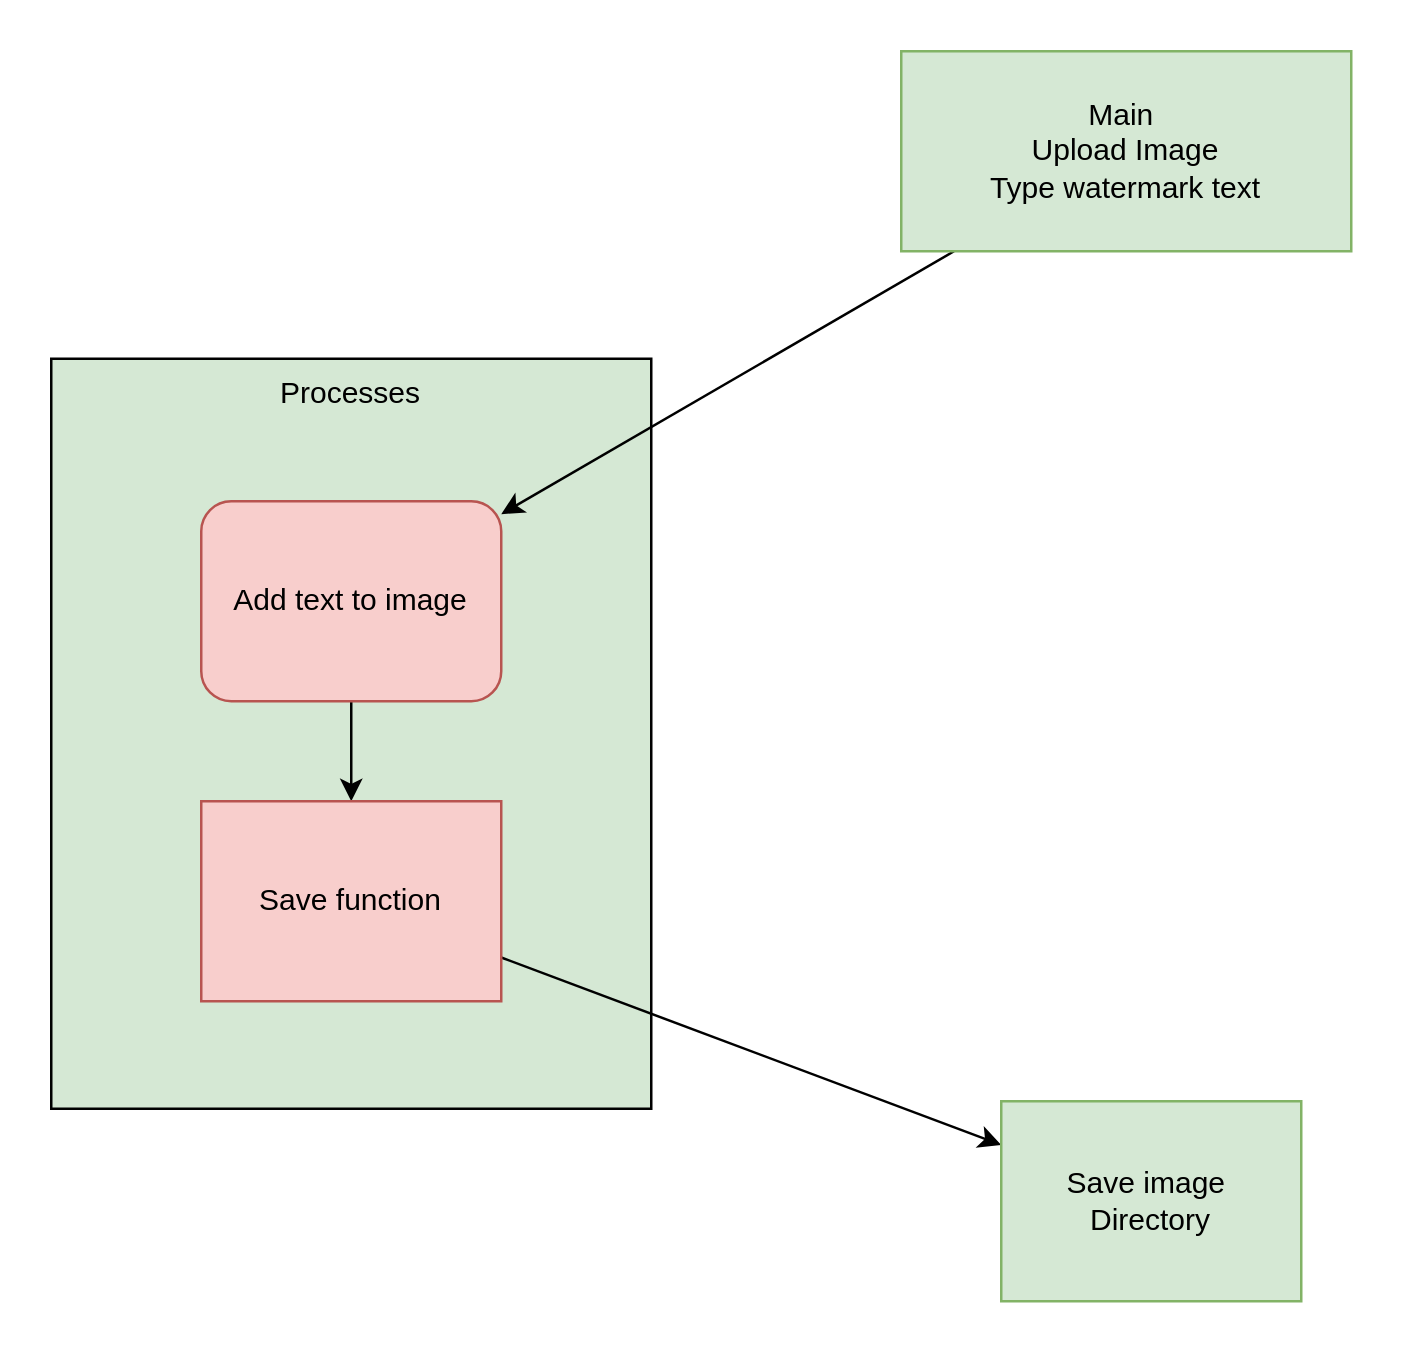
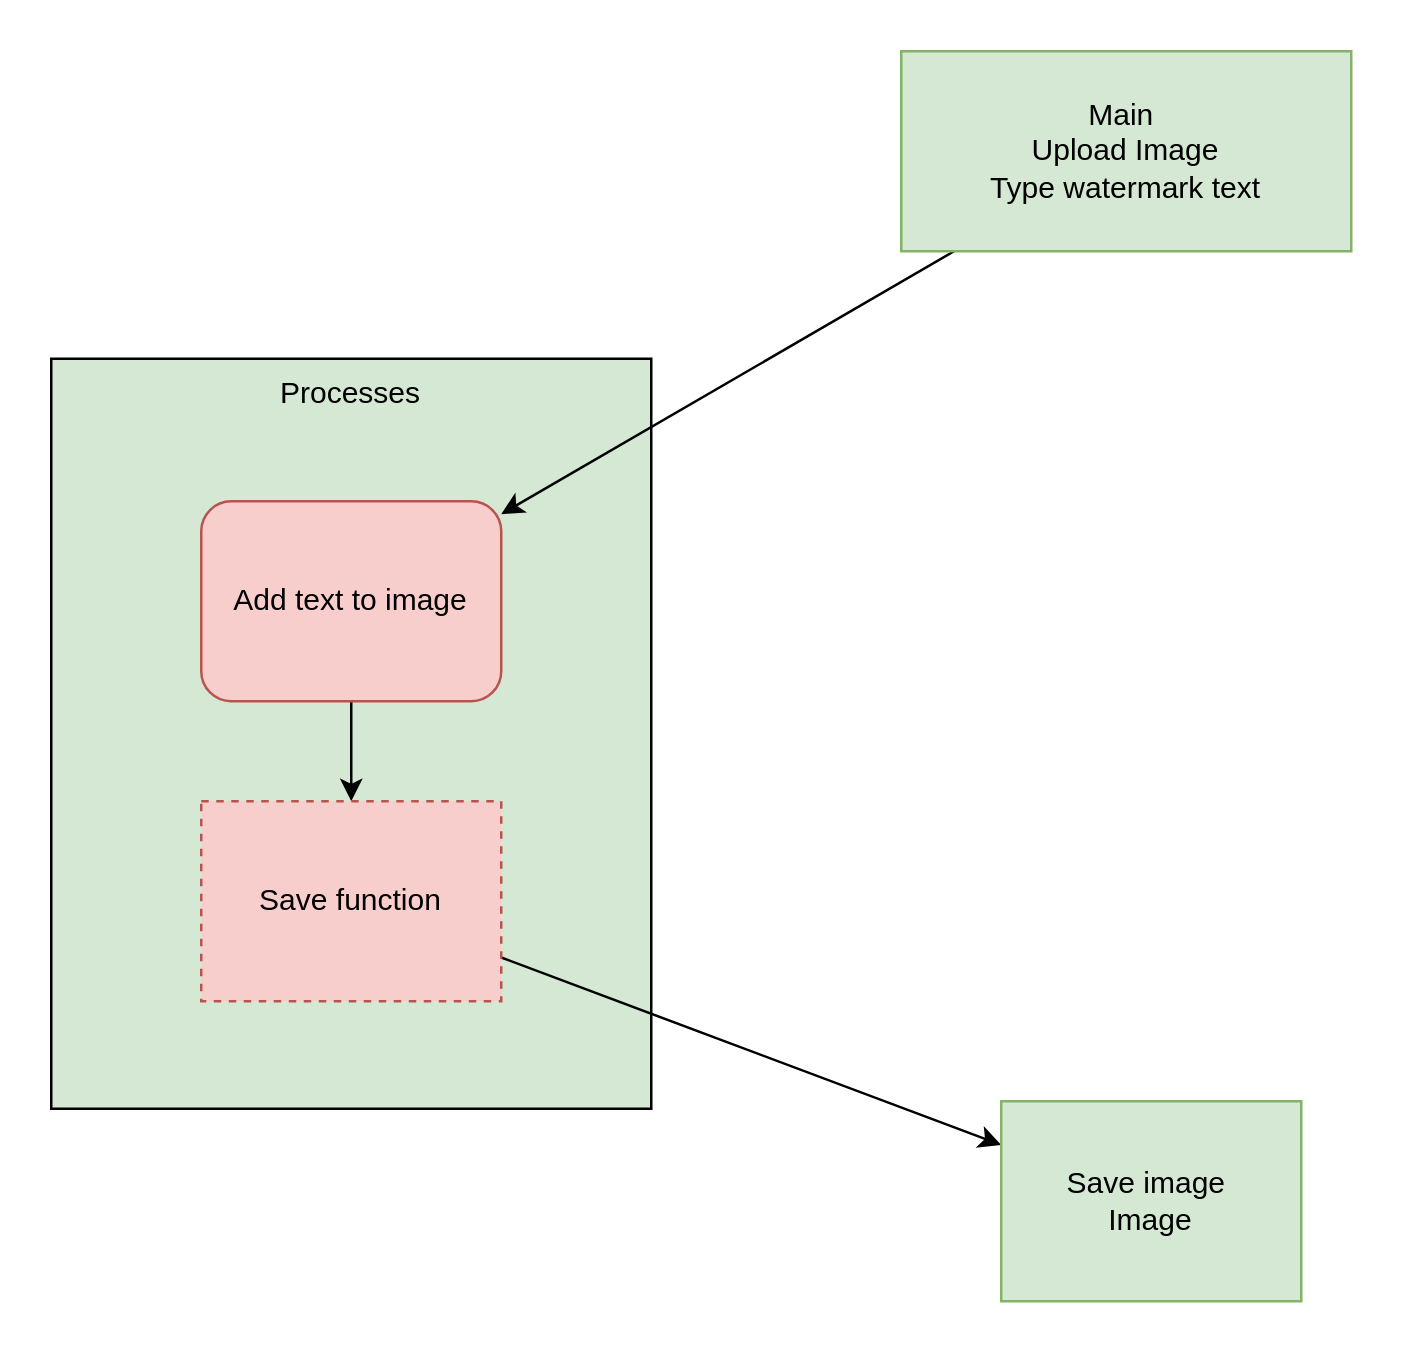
(351, 901) -> (351, 901)
(1151, 1201) -> (1151, 1201)
